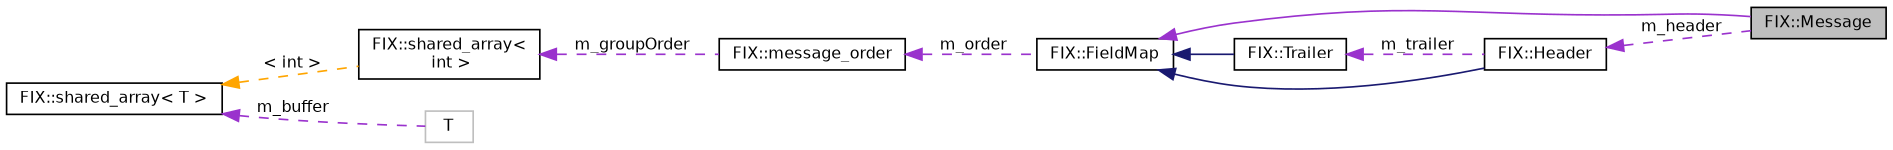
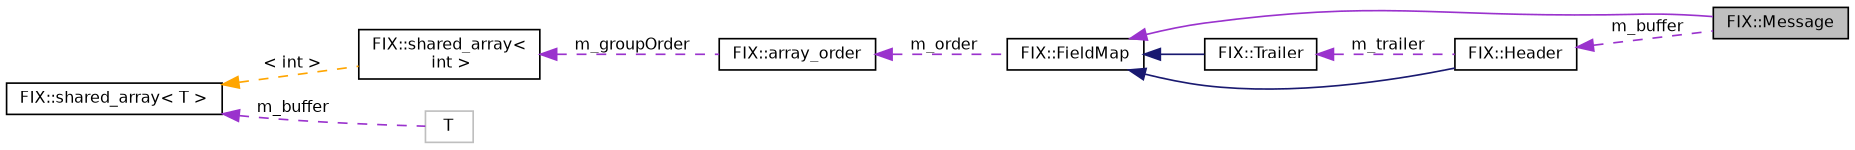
(1679, 27) -> (1645, 27)
(812, 54) -> (797, 54)
